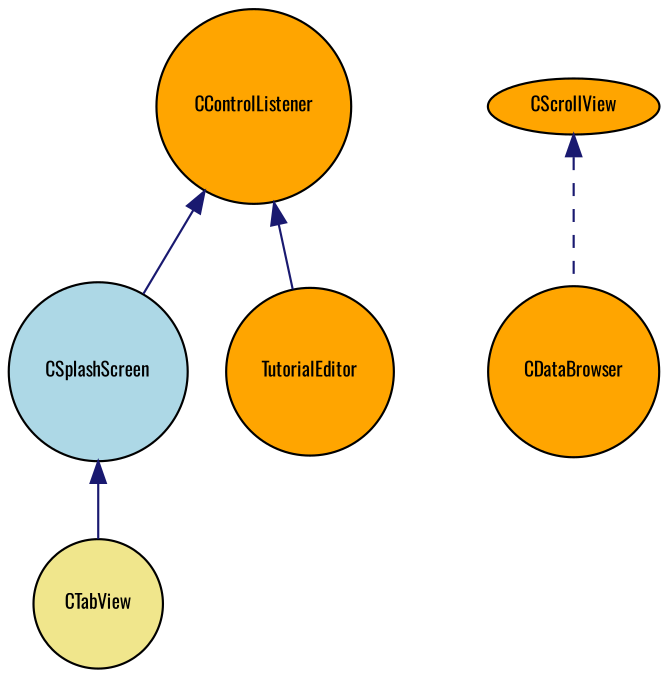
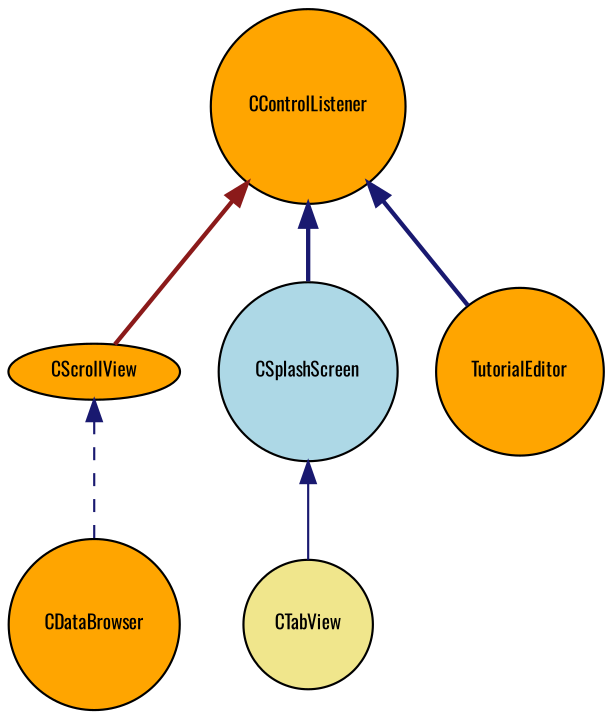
(168, 252) -> (308, 254)
(286, 257) -> (426, 253)
none -> (174, 272)
